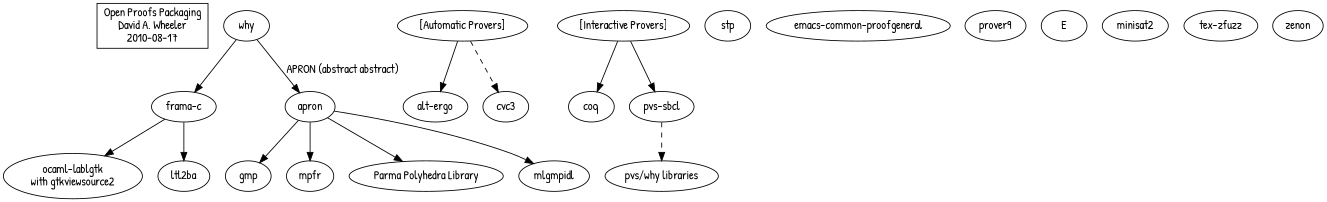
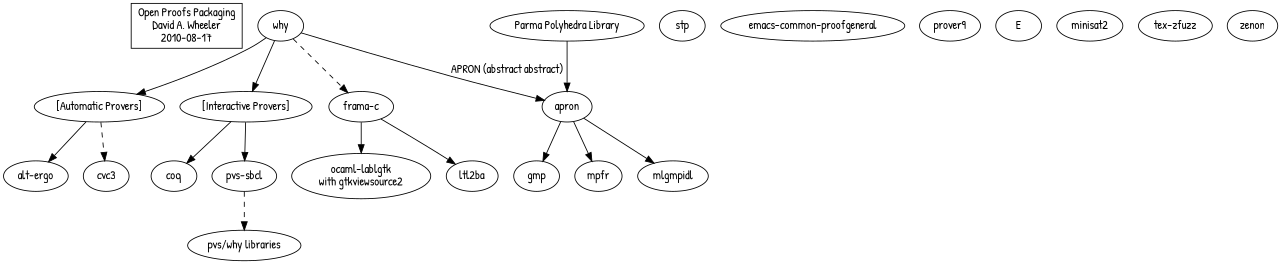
none -> (265, 62)
(218, 63) -> (318, 63)
none -> (207, 68)
(361, 137) -> (567, 62)
